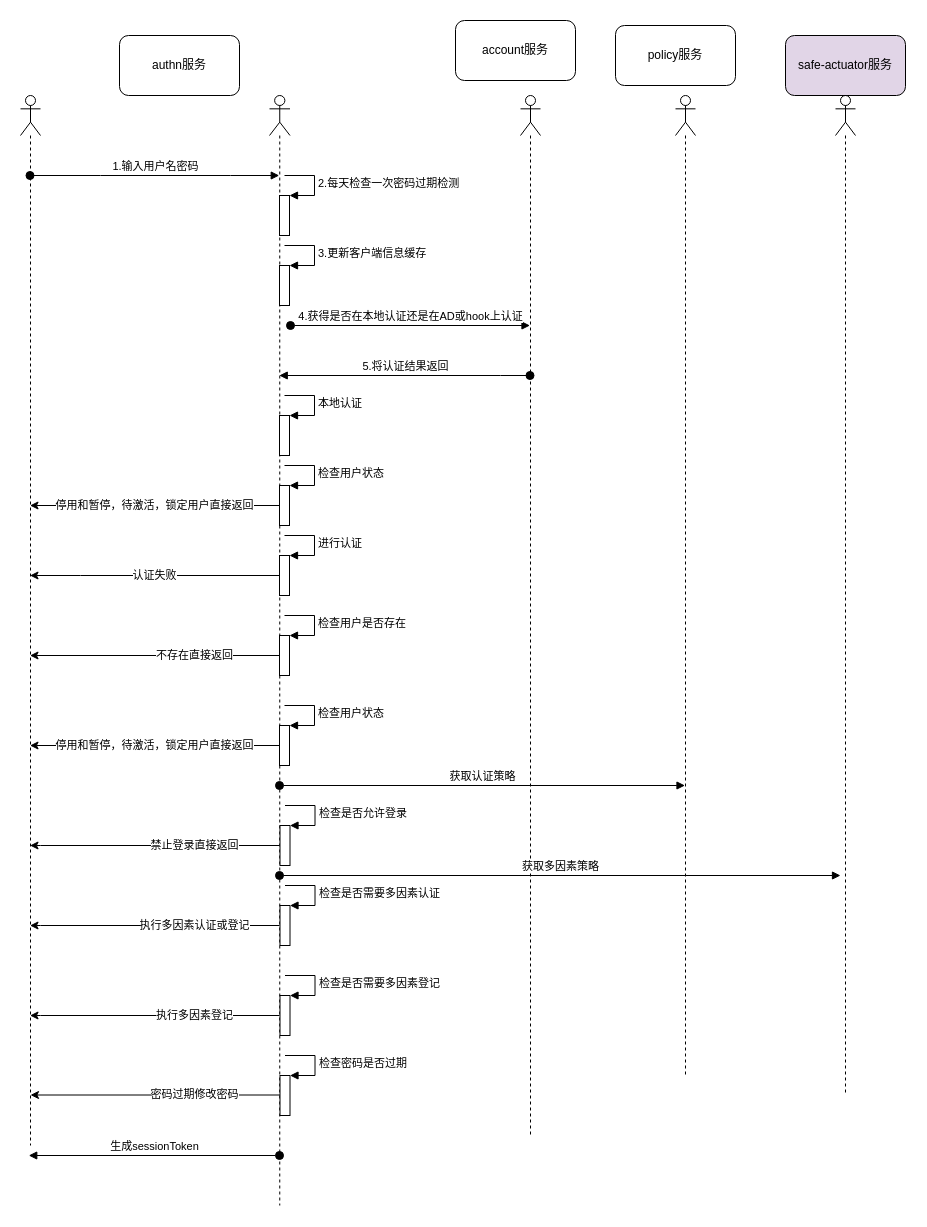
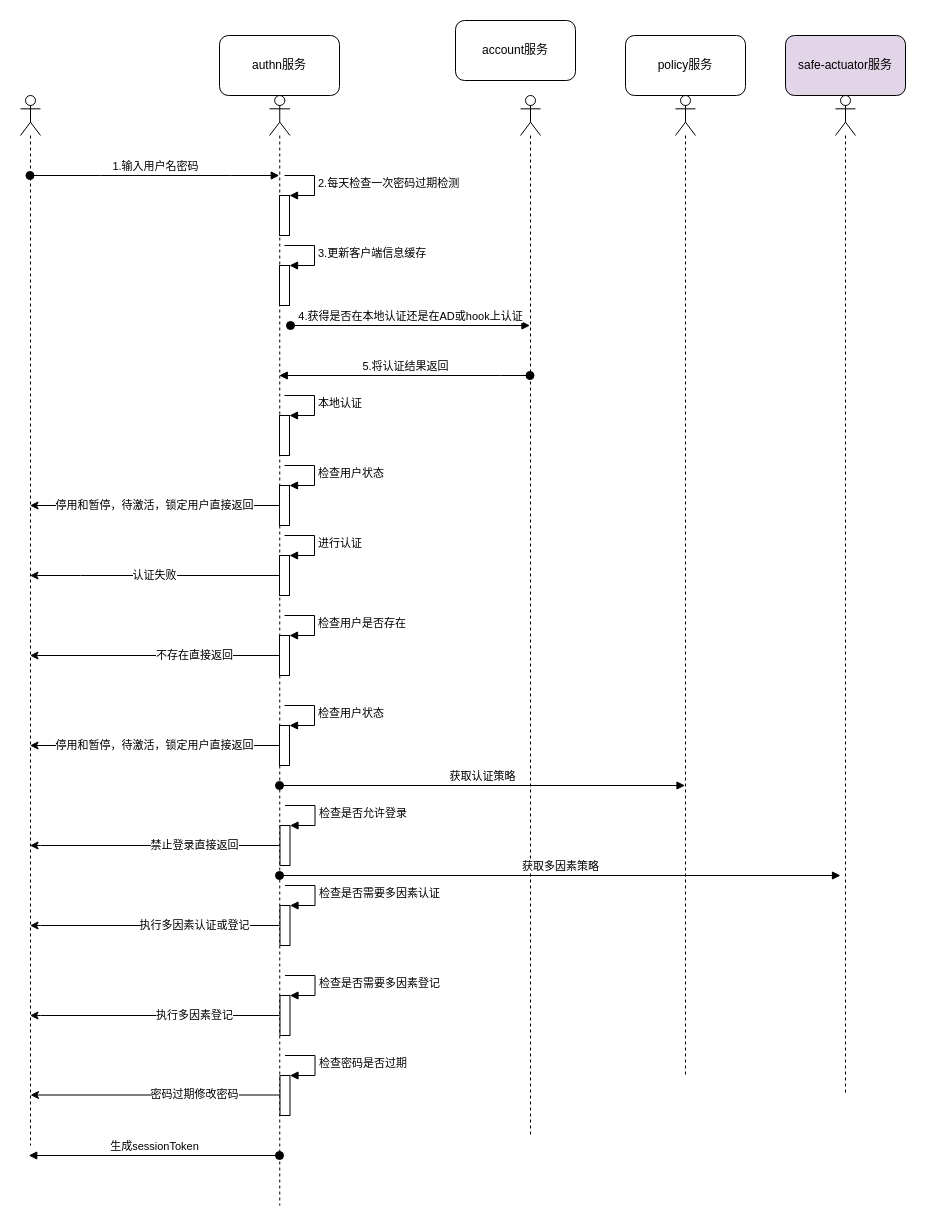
(676, 56) -> (686, 66)
(180, 66) -> (280, 66)
